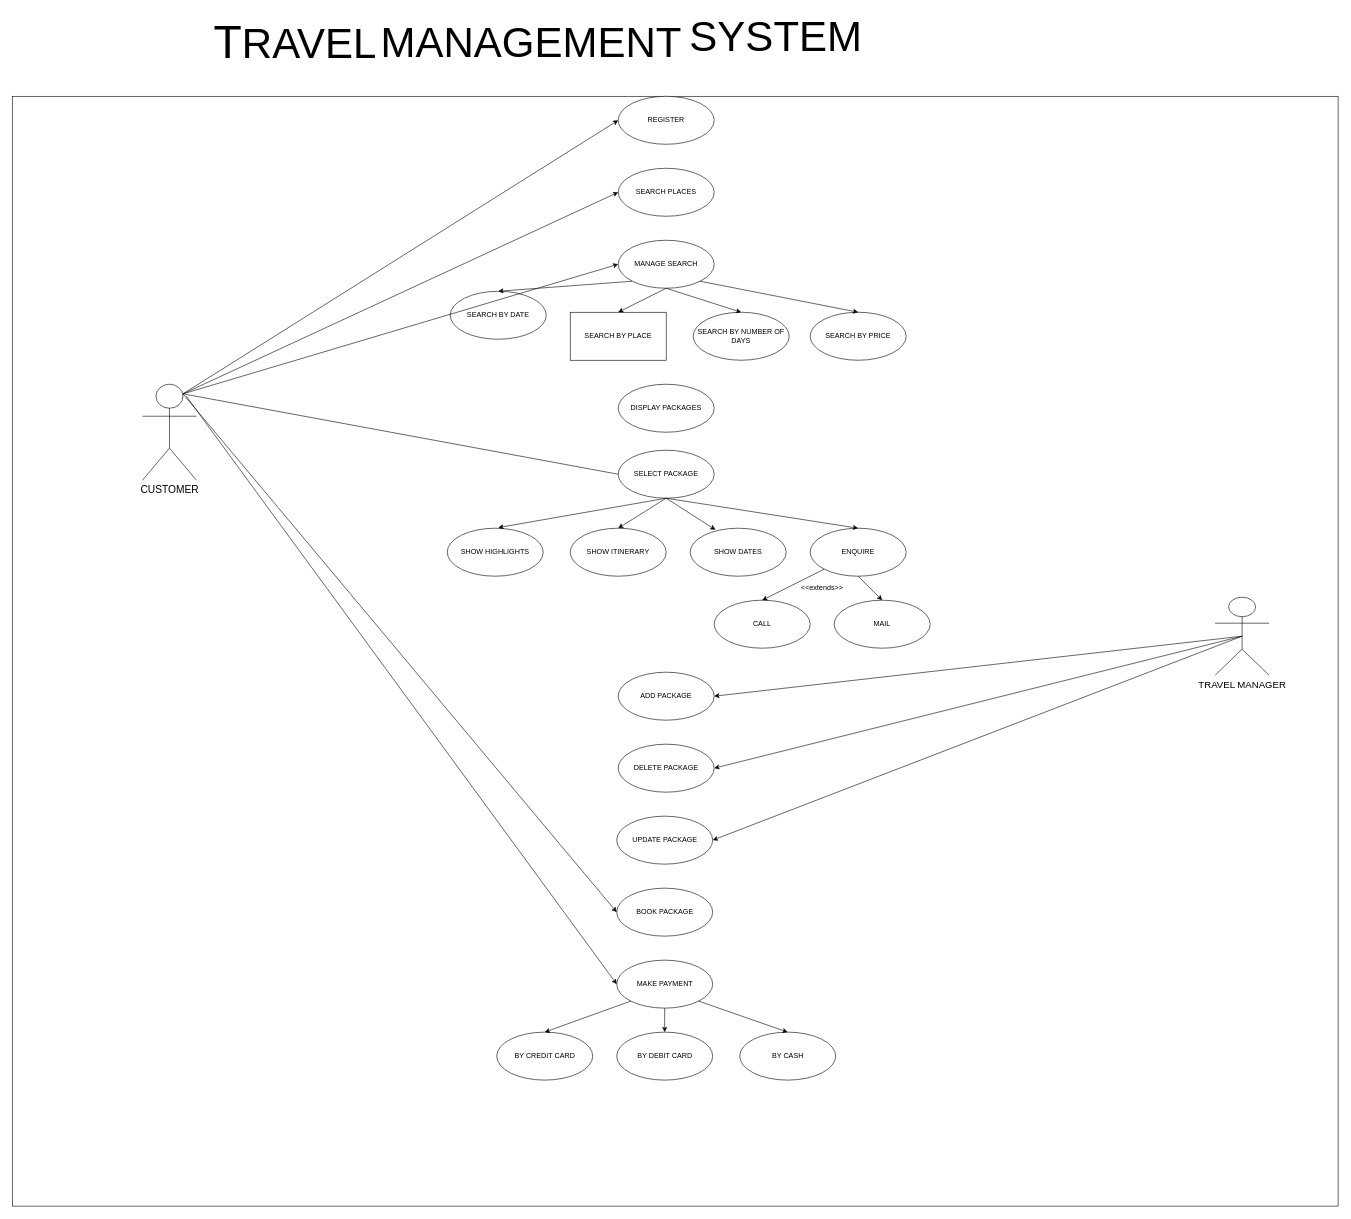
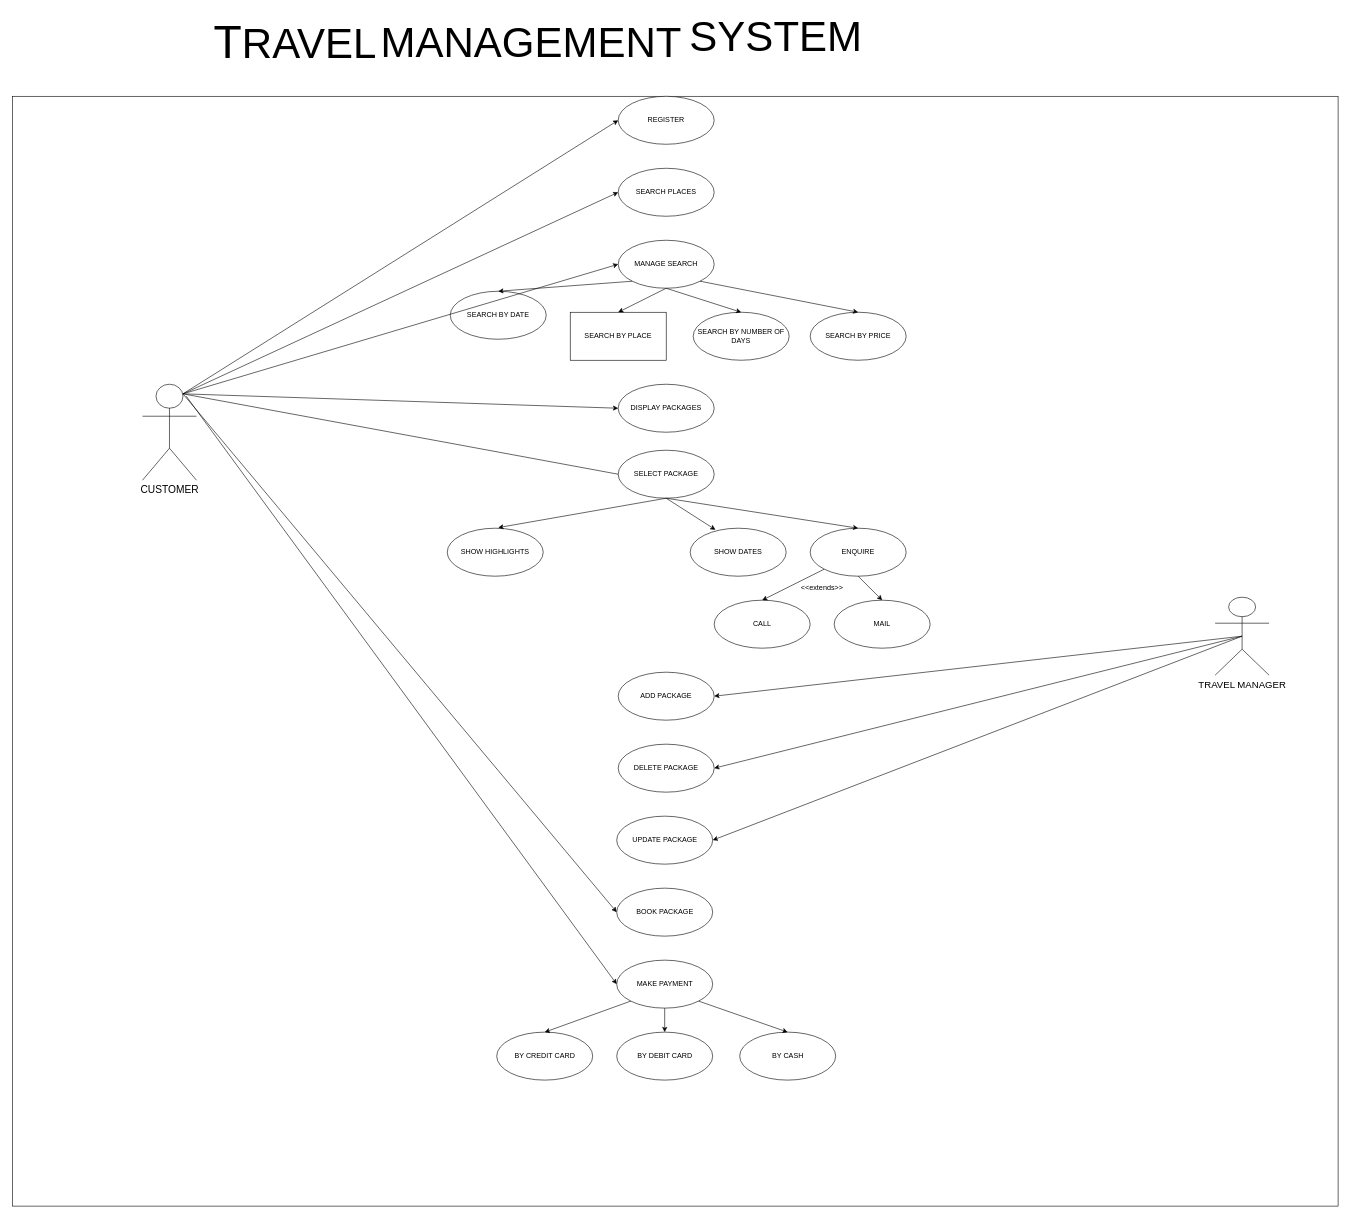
none -> (202, 395)
(643, 513) -> none
(618, 552) -> none
